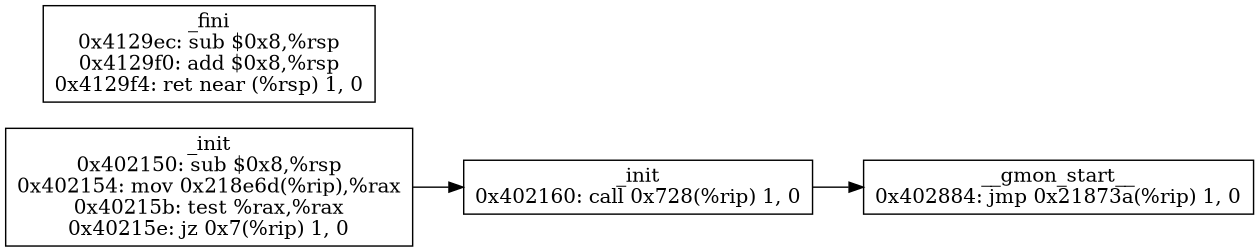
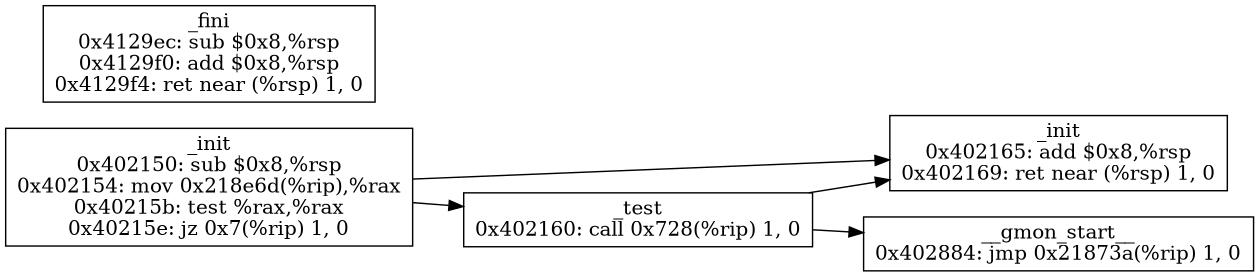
none -> (1059, 153)
(638, 187) -> (638, 220)
